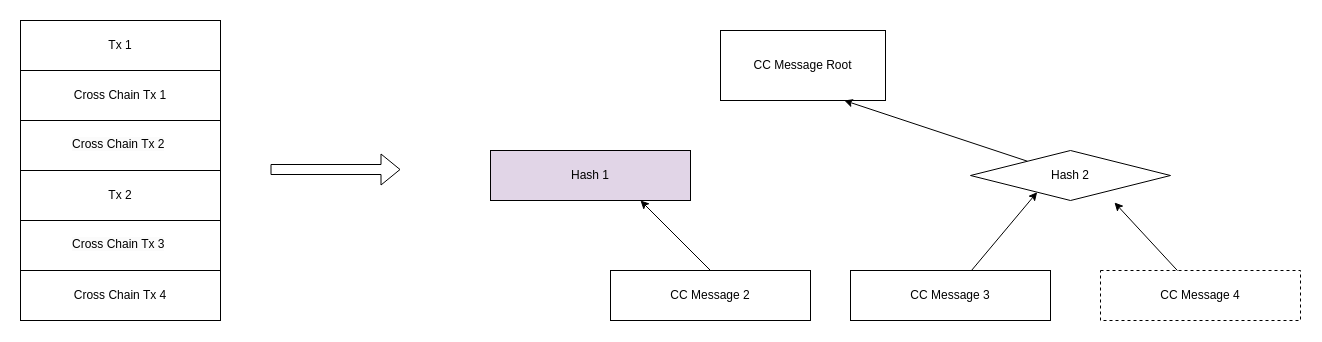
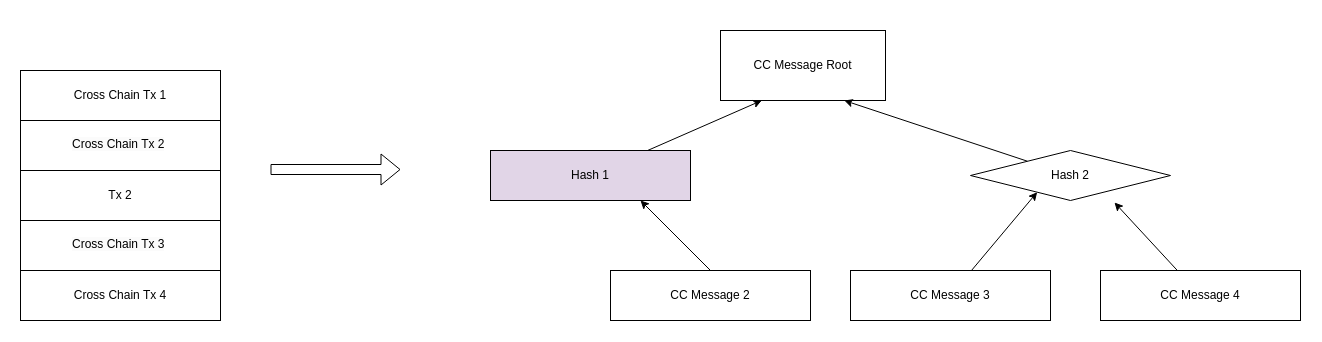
(121, 46) -> none
none -> (702, 127)
(1201, 296) -> (1201, 296)
